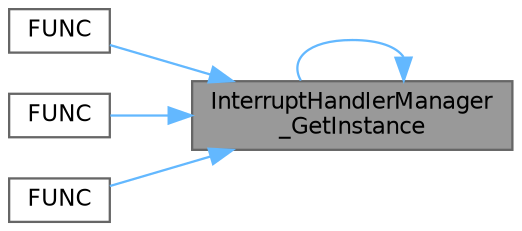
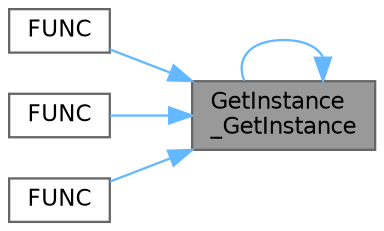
(352, 116) -> (284, 116)
